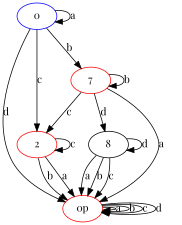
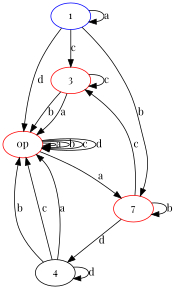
(37, 16) -> (71, 16)
(159, 144) -> (79, 170)
(37, 145) -> (71, 80)
(108, 145) -> (55, 273)
